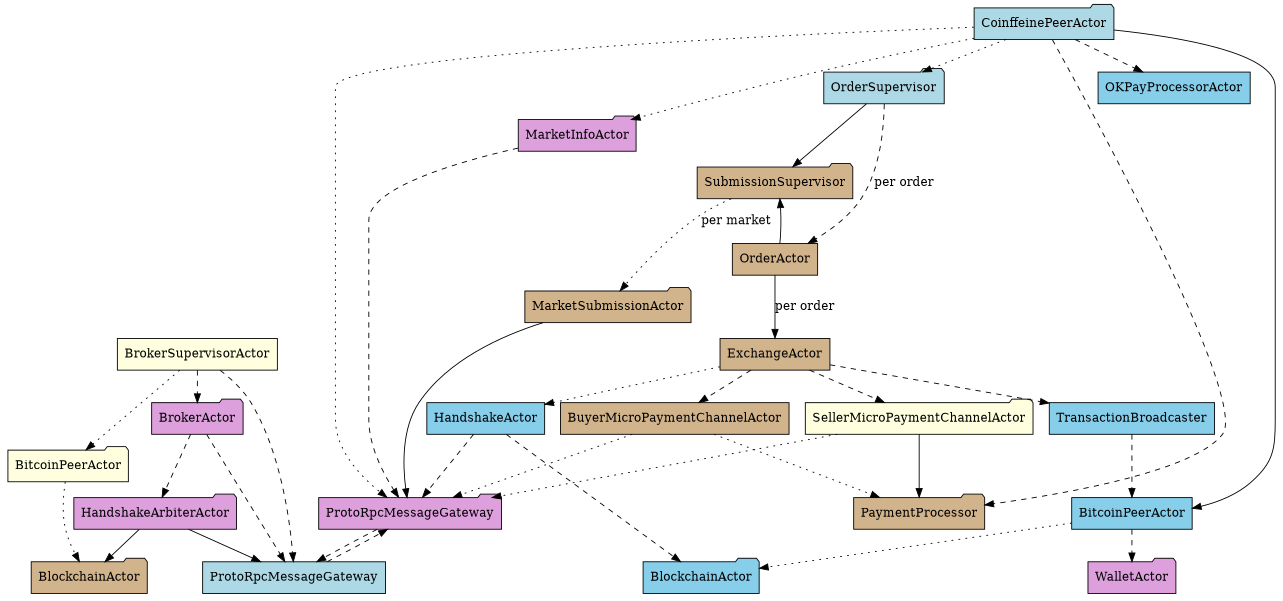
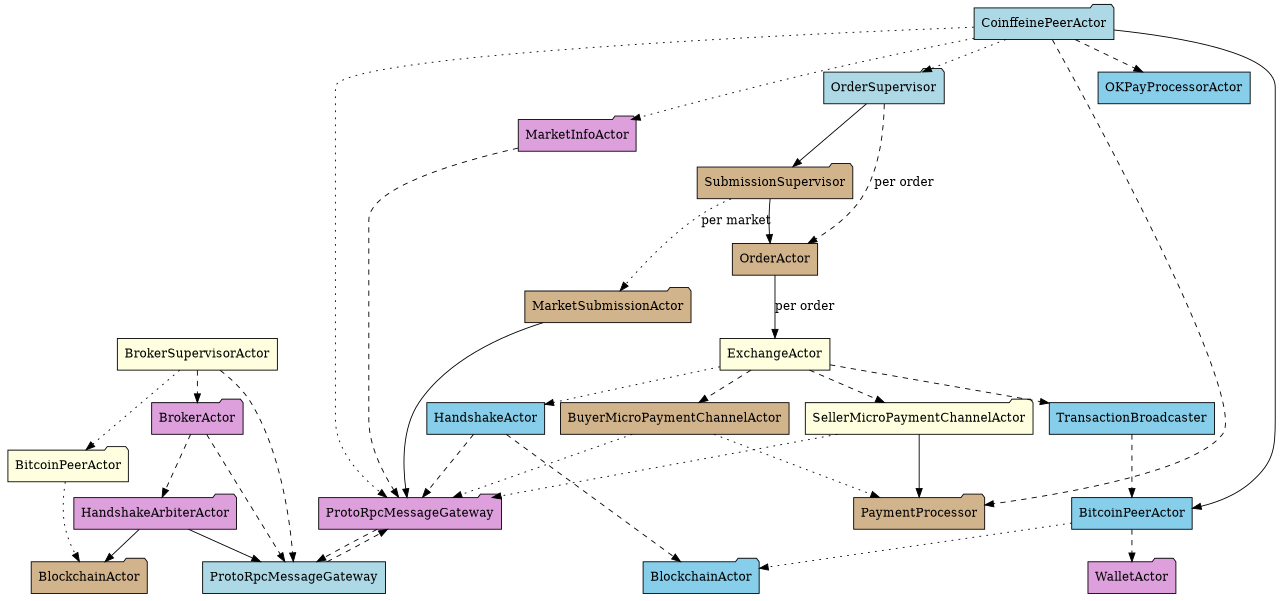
(781, 226) -> (769, 217)
(775, 354) -> (775, 354)
